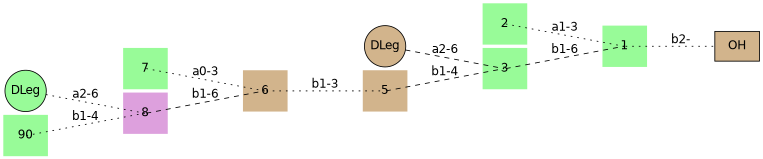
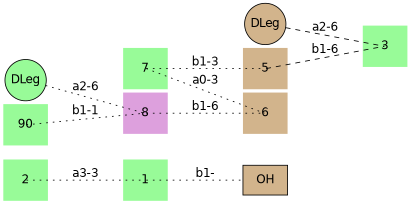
(565, 28) -> (86, 174)
(681, 40) -> (205, 174)
(565, 57) -> none
(445, 72) -> (325, 50)
(325, 91) -> (205, 69)
(205, 102) -> (205, 113)
(86, 117) -> (86, 111)
